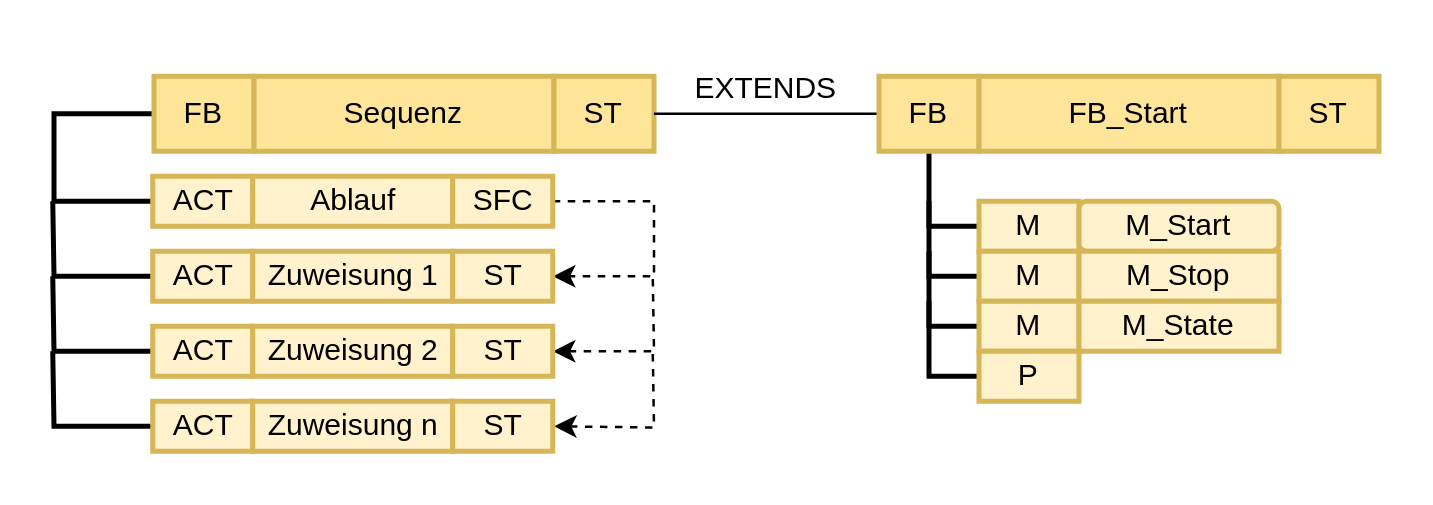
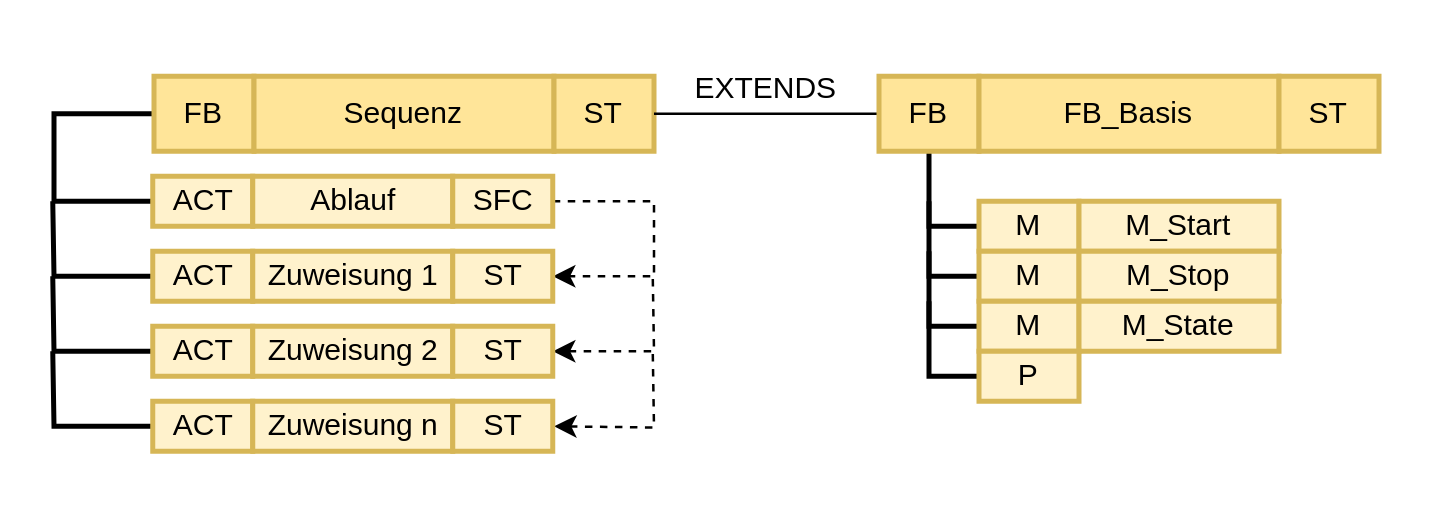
(1129, 114) -> (1129, 114)
(1179, 226) -> (1179, 226)
